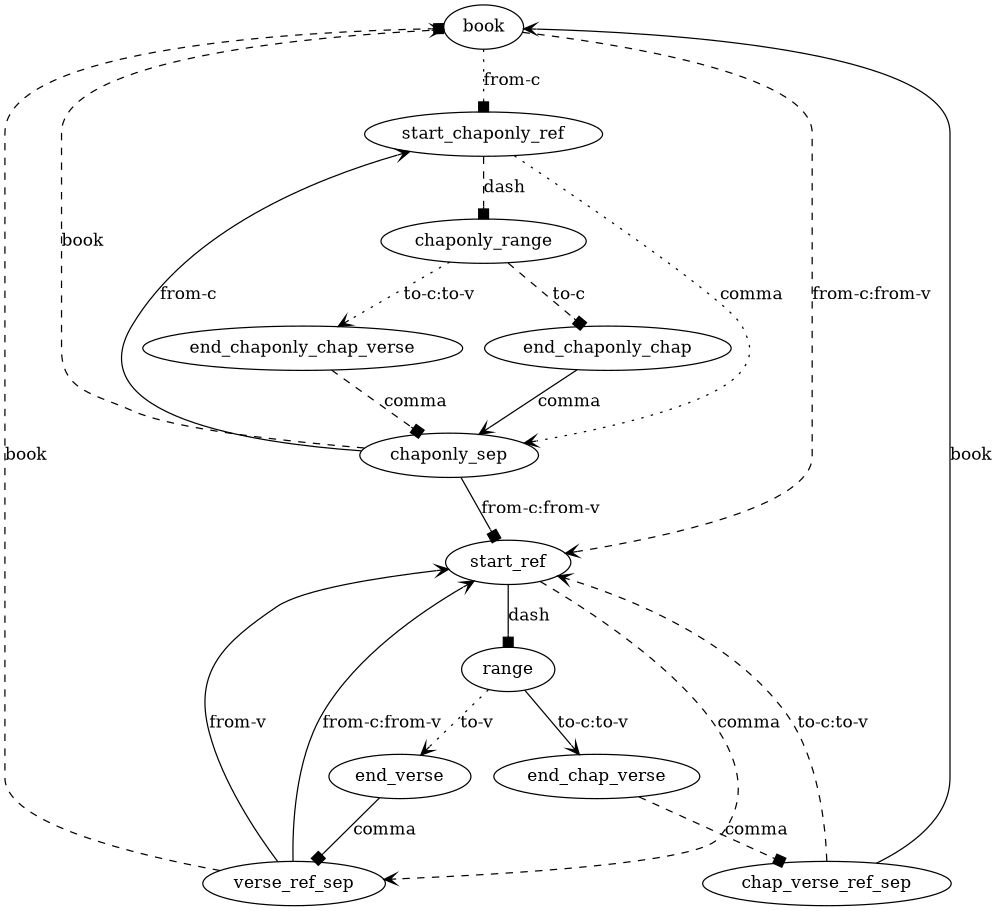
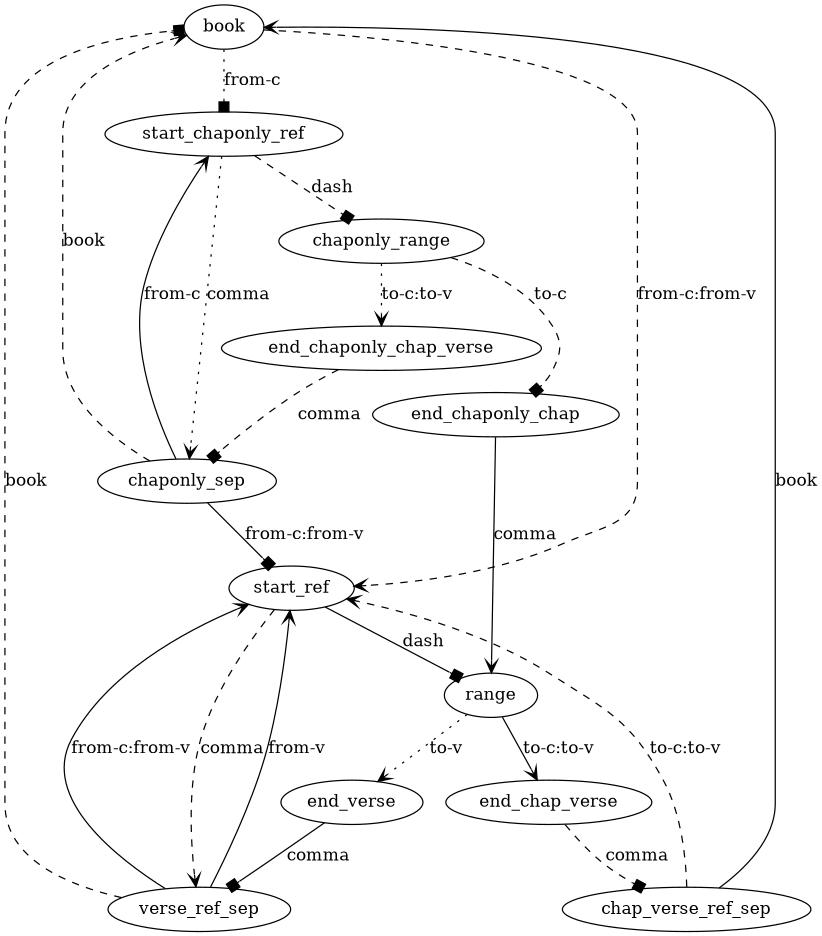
(533, 399) -> (494, 549)
